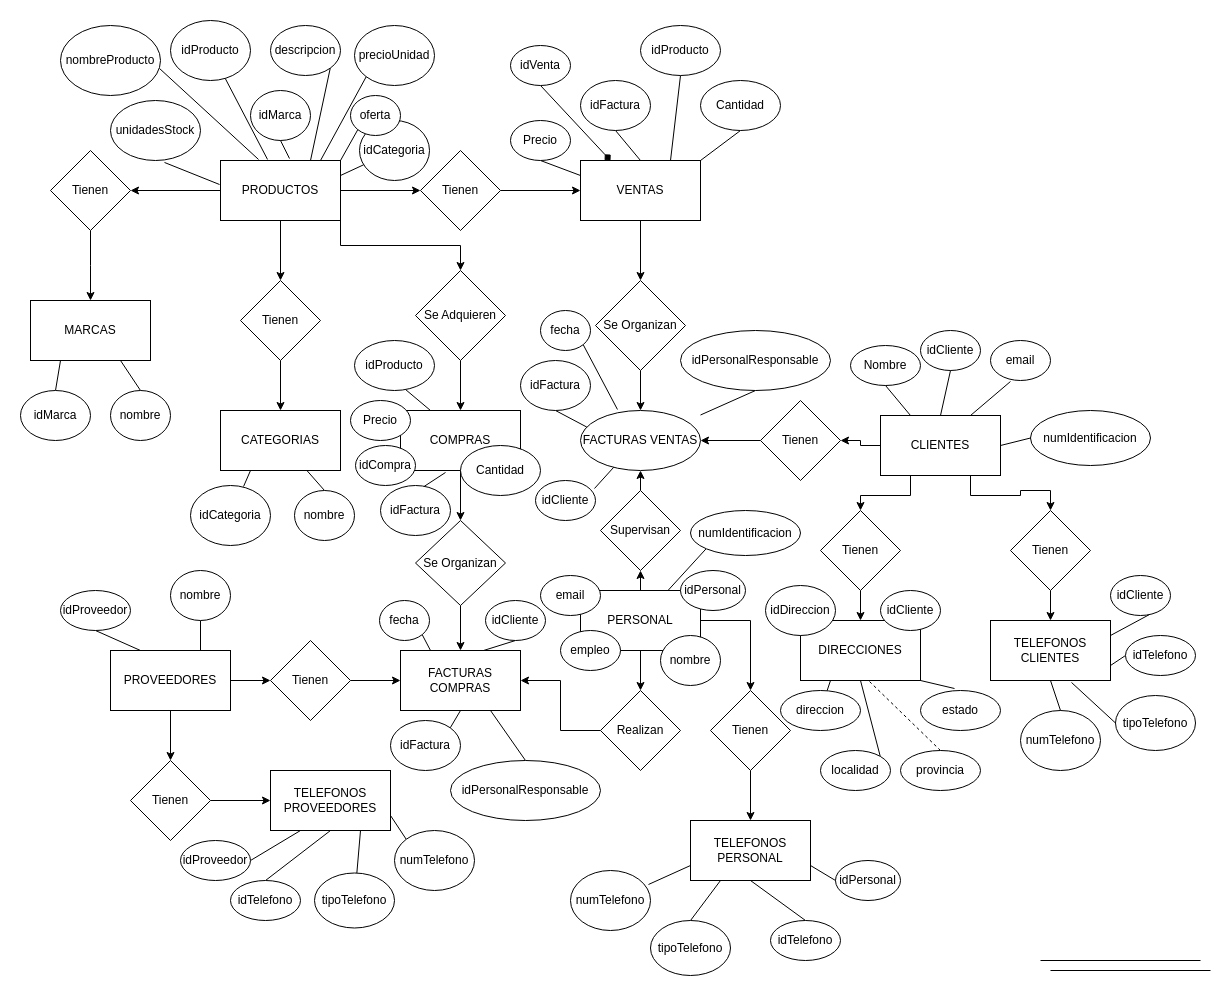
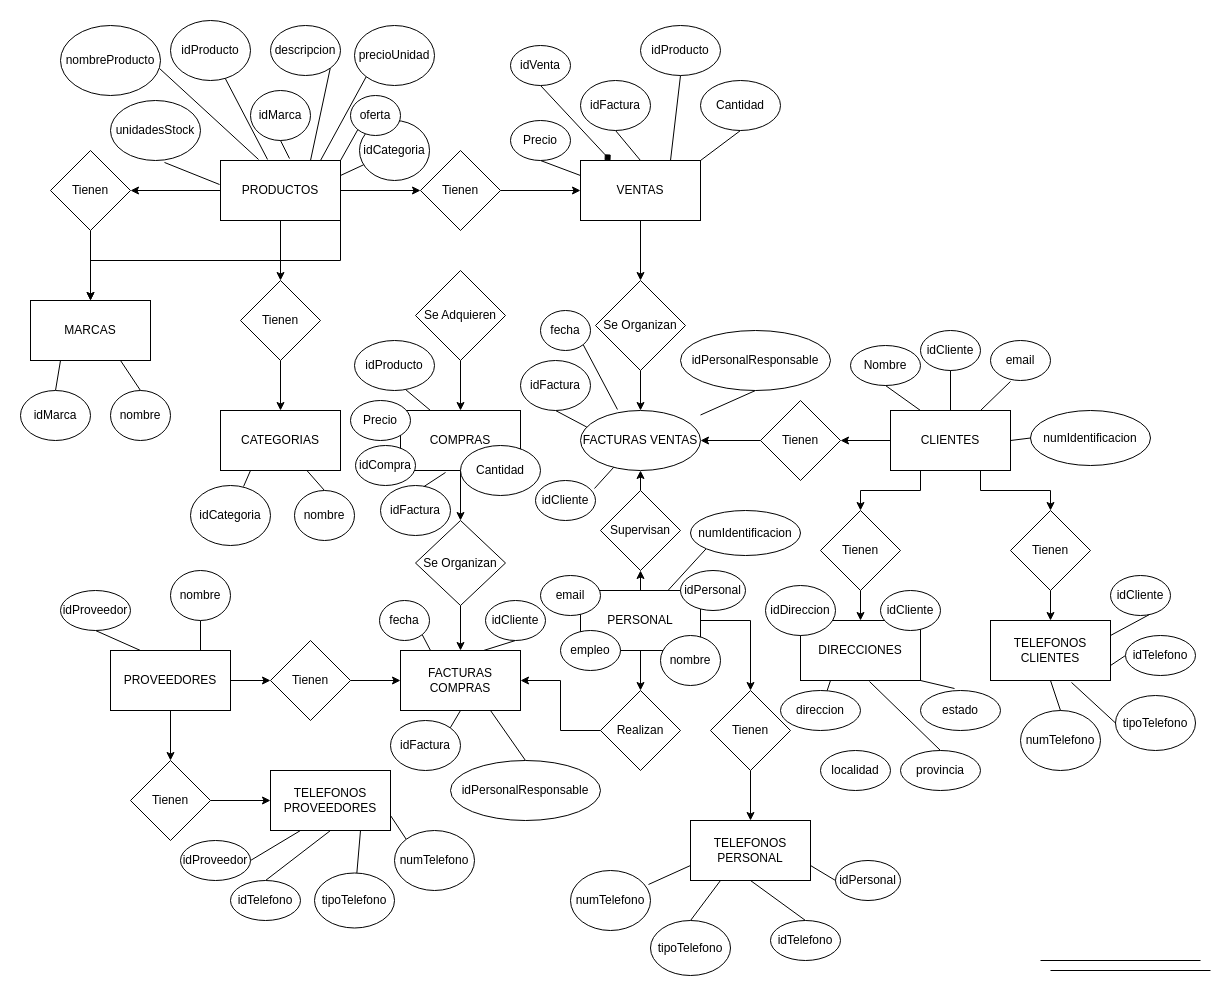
(409, 246) -> (225, 261)
(941, 446) -> (951, 441)
(904, 715) -> (904, 715)
(870, 718) -> none
